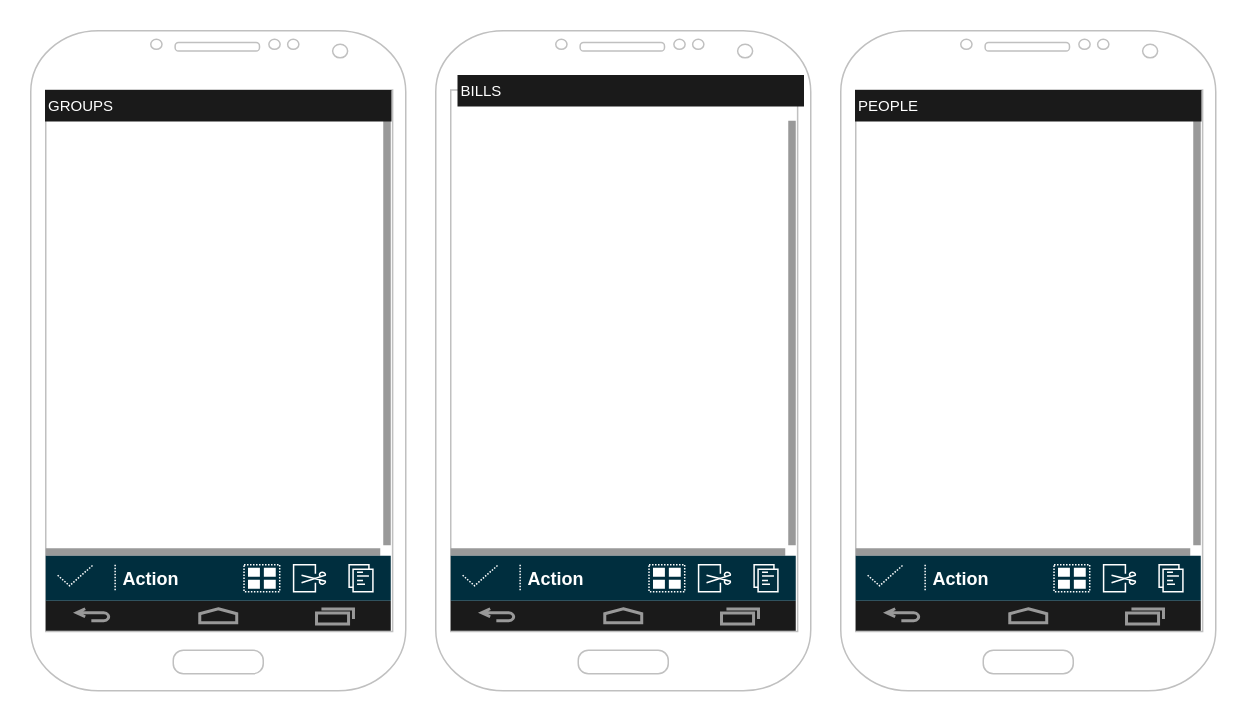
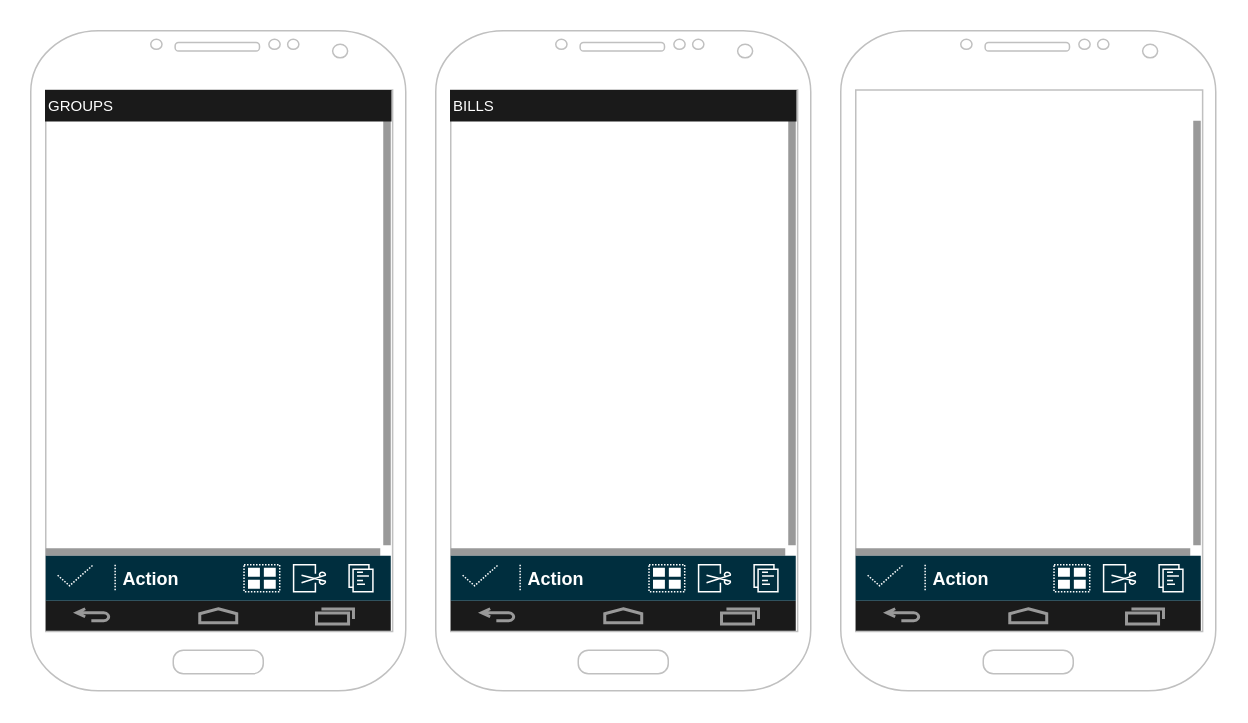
(631, 91) -> (623, 106)
(1028, 106) -> none
